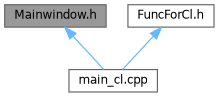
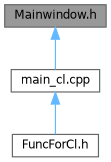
(138, 53) -> (55, 119)
